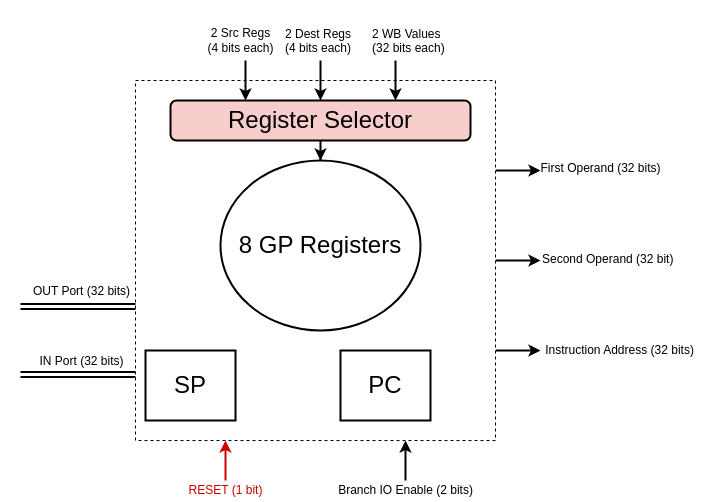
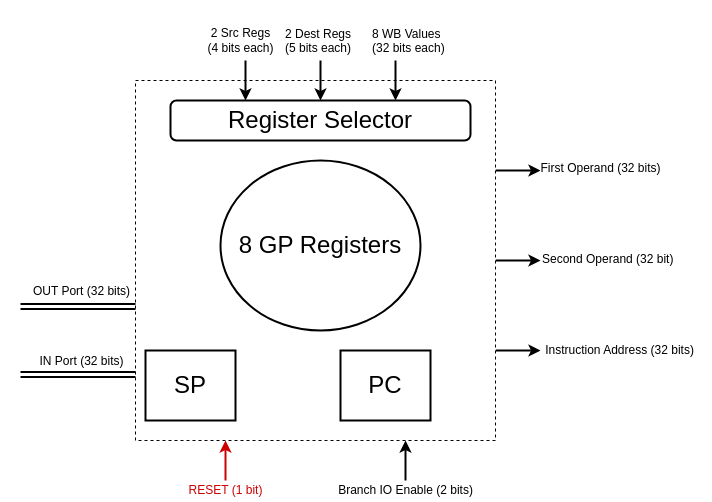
(325, 42) -> (325, 42)
(415, 42) -> (415, 42)
(321, 121) -> (321, 121)
(321, 156) -> none
